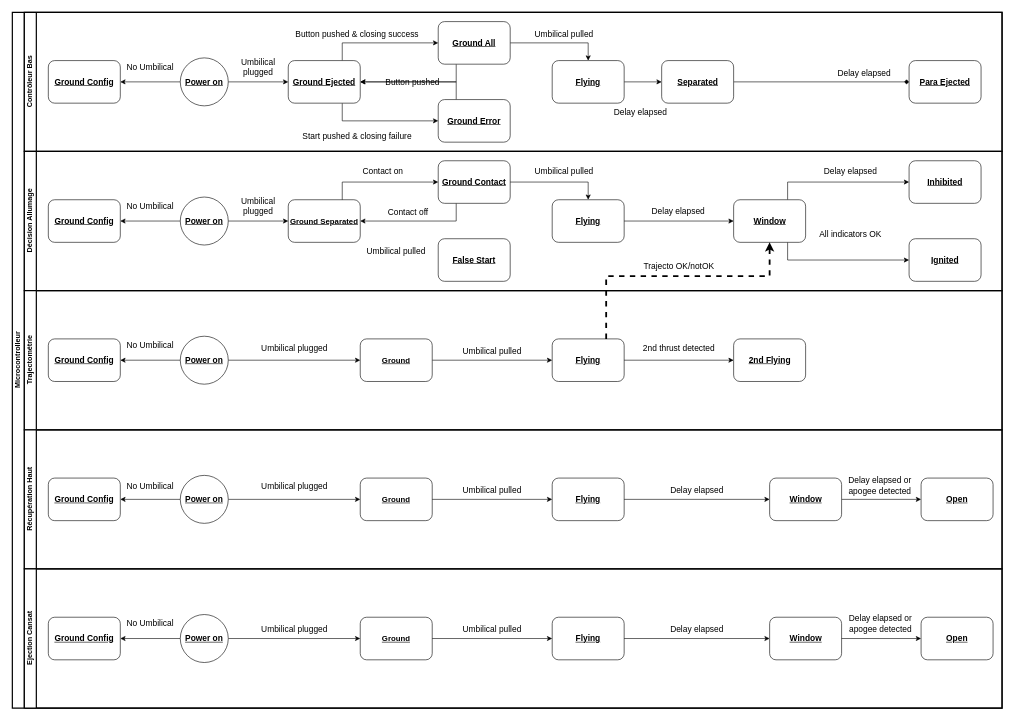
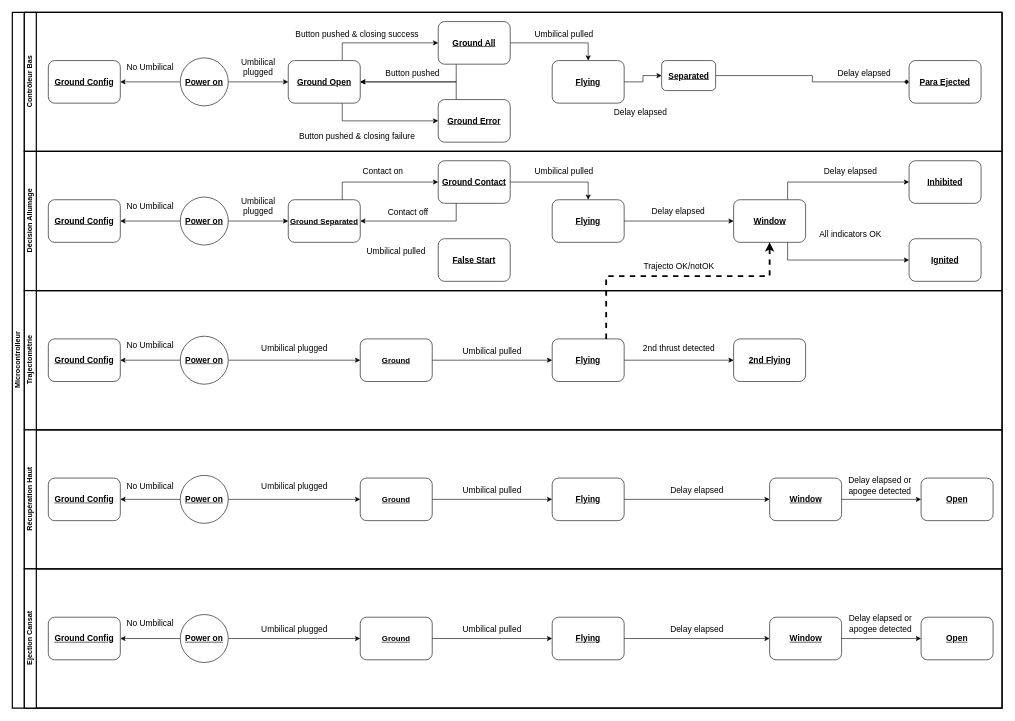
(324, 82) -> (324, 82)
(413, 82) -> (413, 73)
(698, 82) -> (689, 76)
(357, 137) -> (357, 137)
